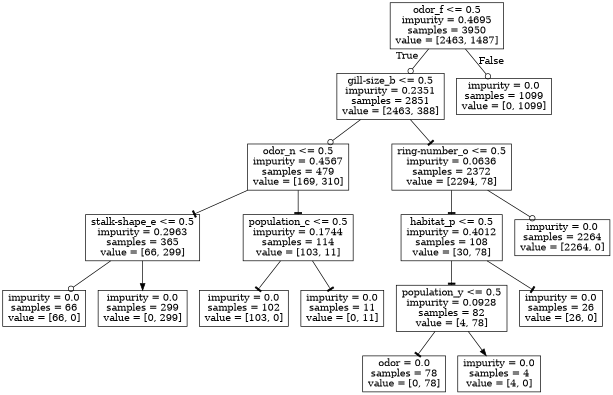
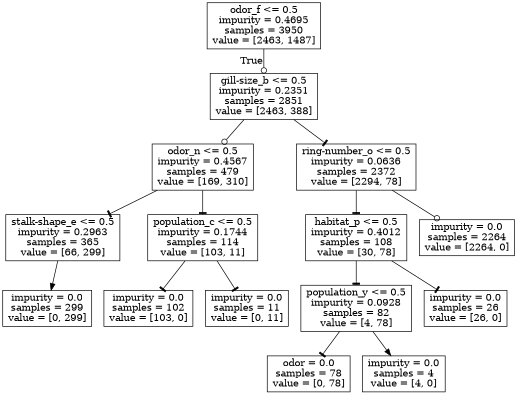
(504, 96) -> none
(44, 308) -> none
